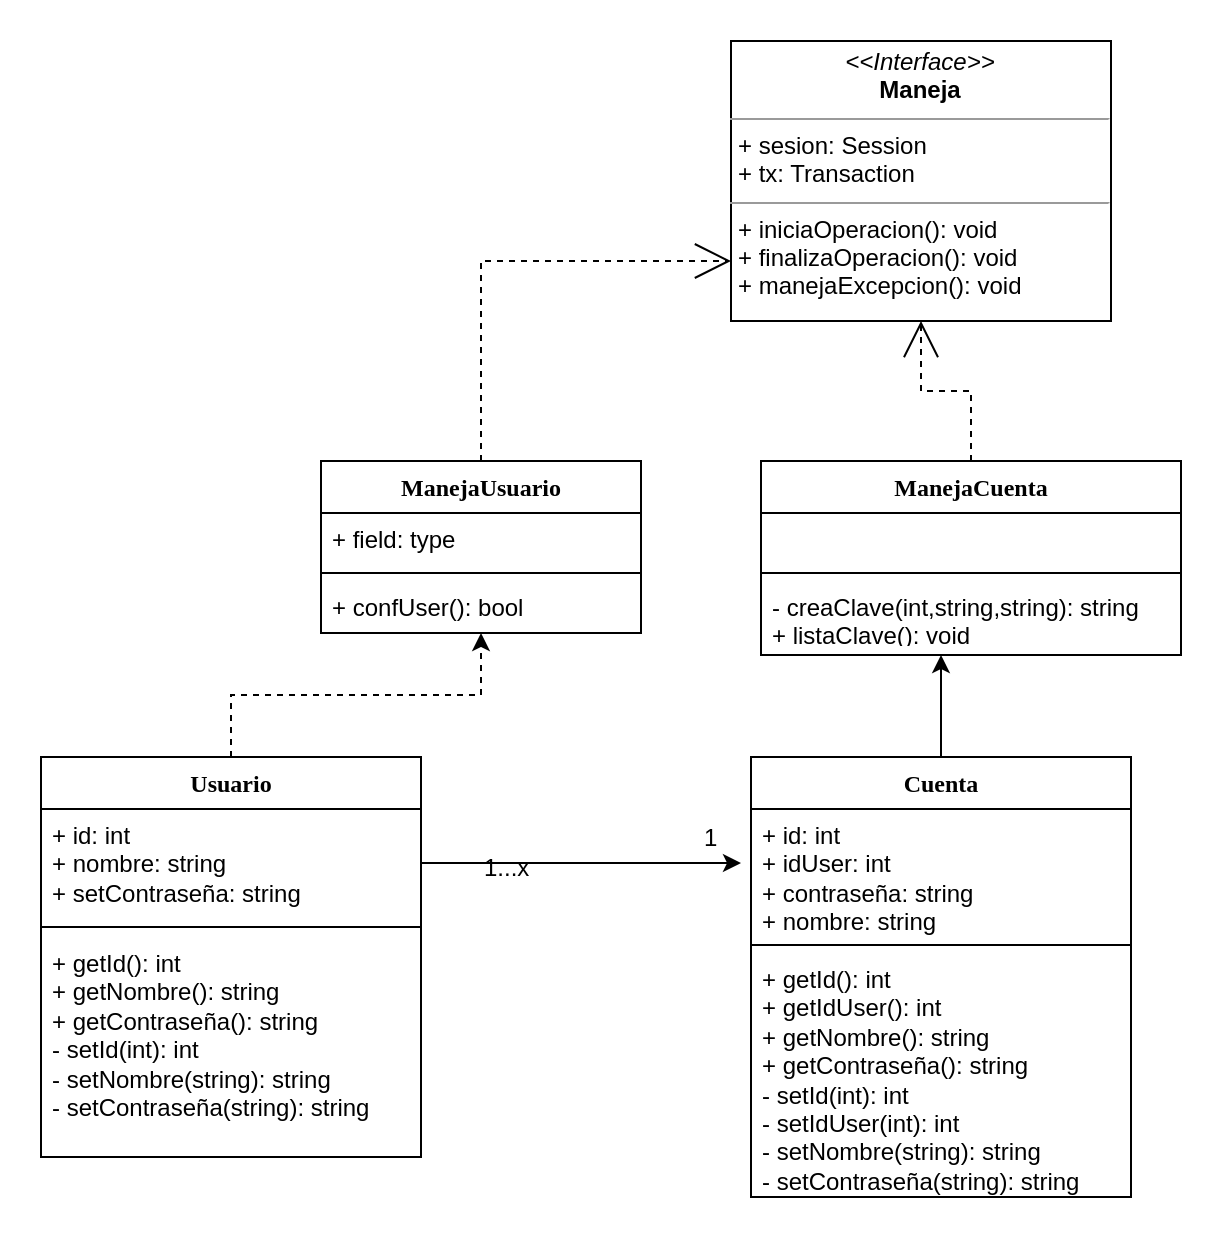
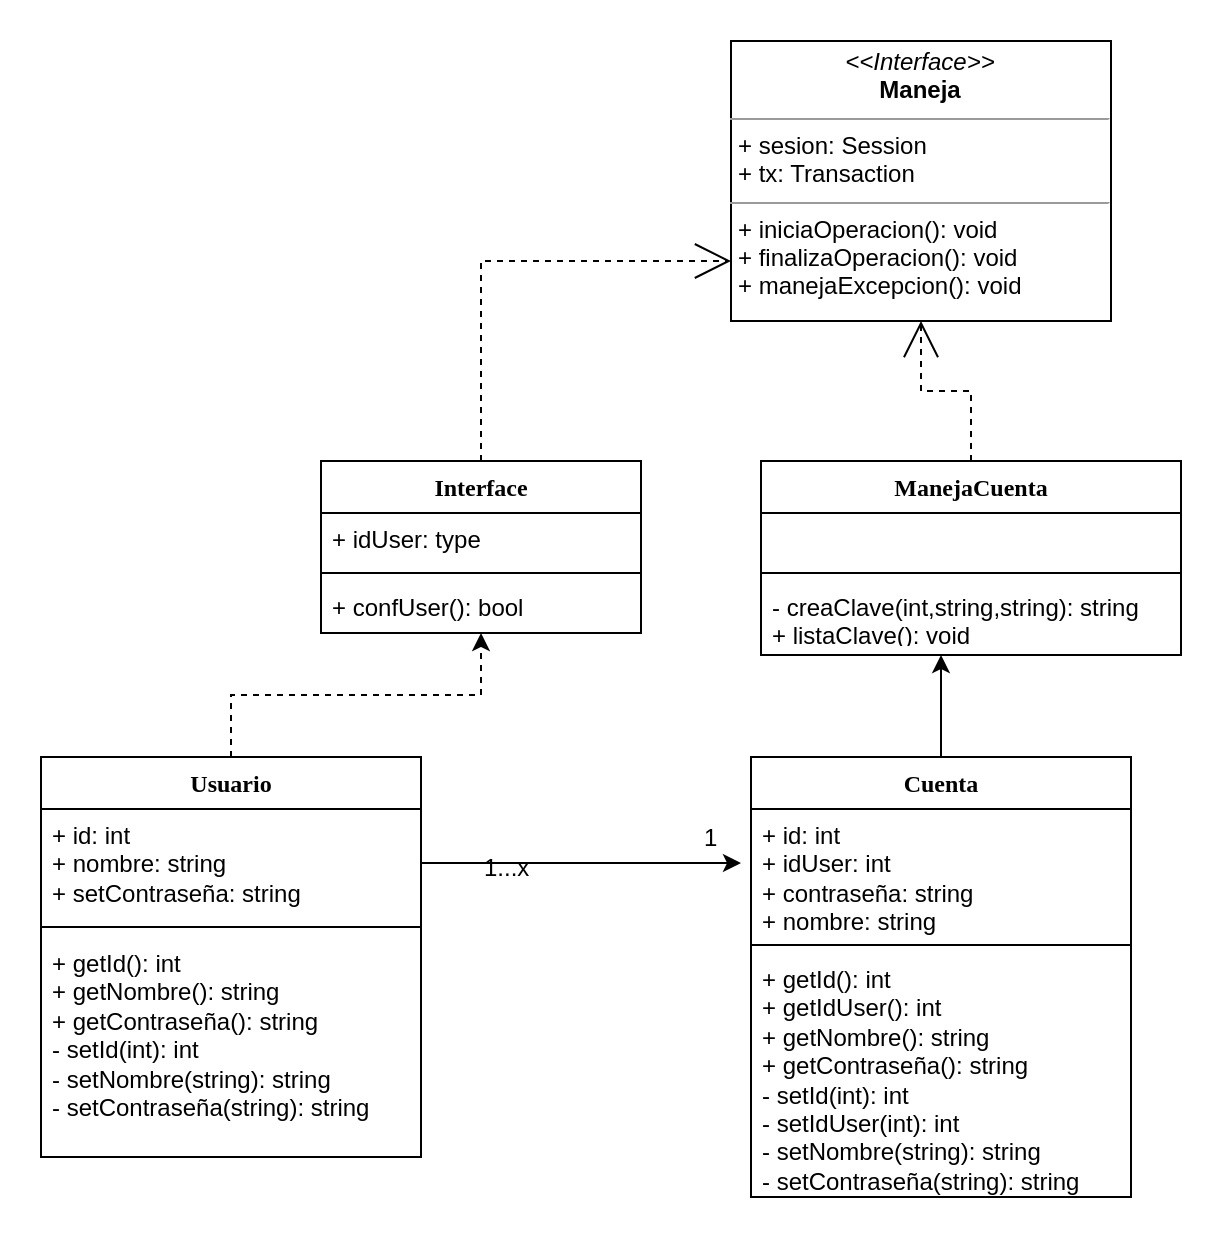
(482, 489) -> (482, 489)
(405, 541) -> (415, 541)
